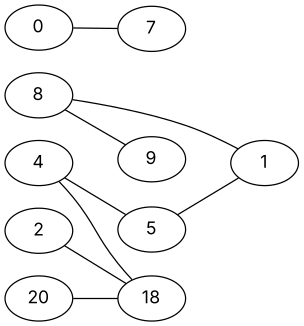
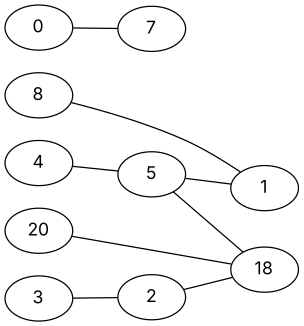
(152, 159) -> none
(96, 230) -> (208, 222)
none -> (39, 298)
